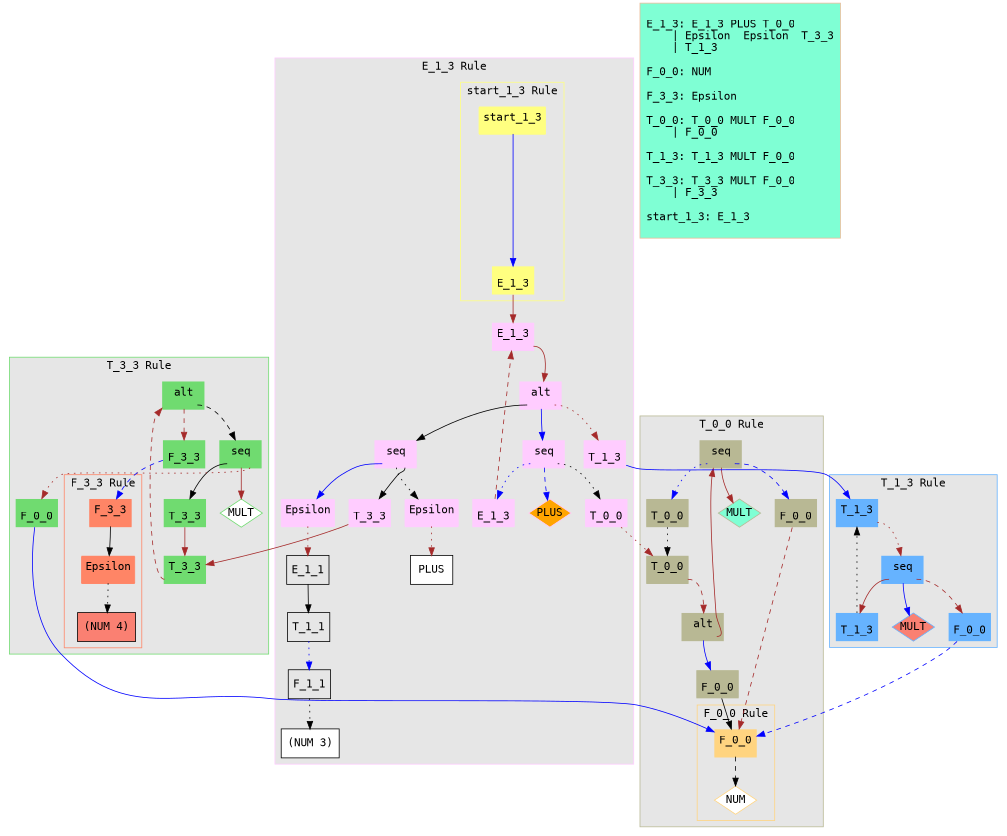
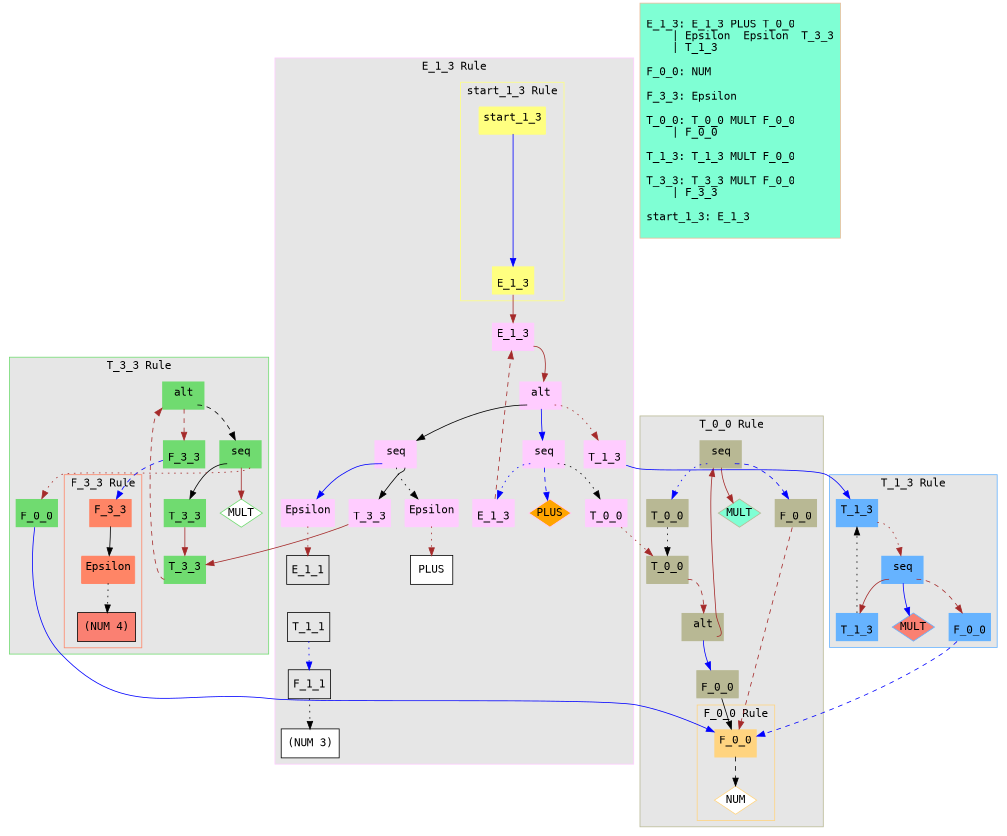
(308, 594) -> none
